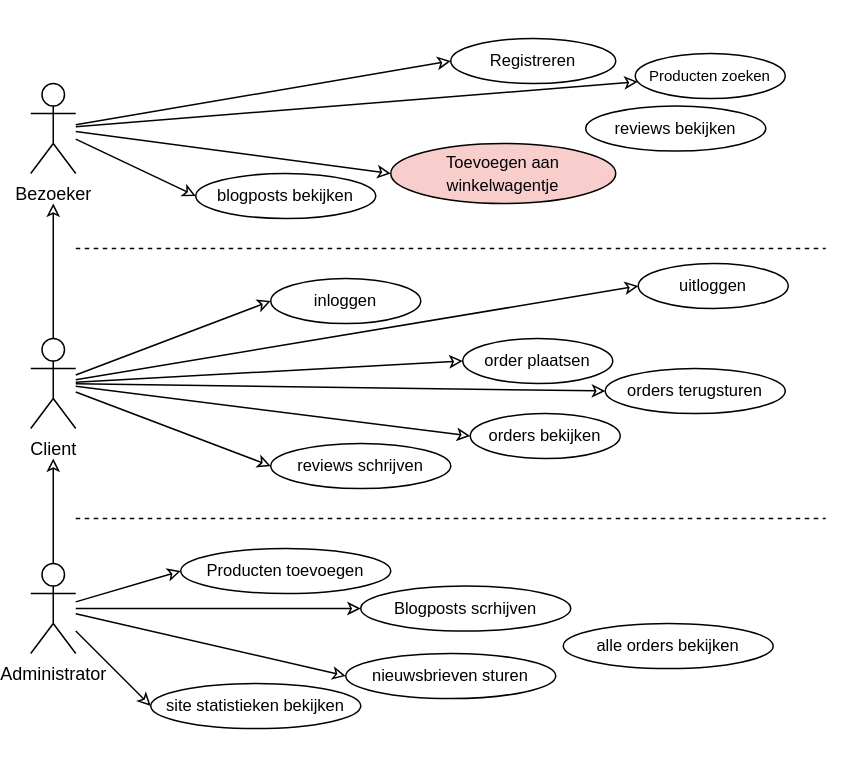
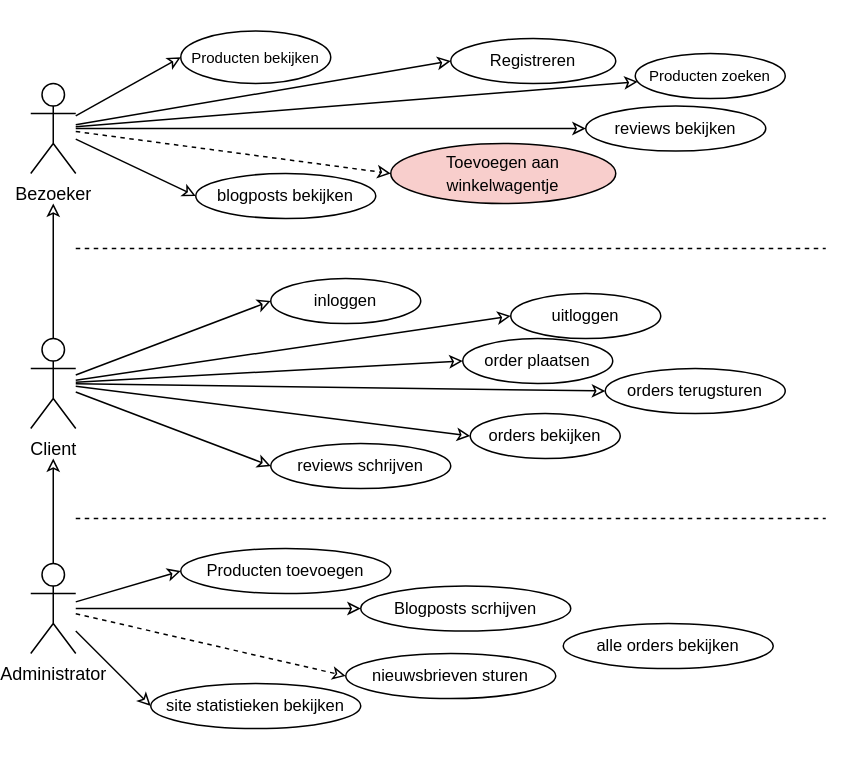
none -> (256, 57)
none -> (124, 89)
none -> (326, 128)
(228, 151) -> (228, 151)
(713, 286) -> (586, 316)
(207, 644) -> (207, 644)
